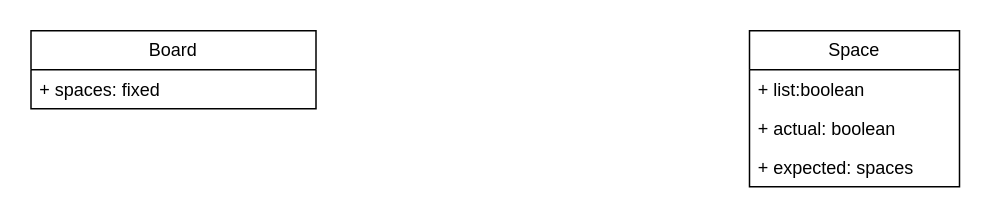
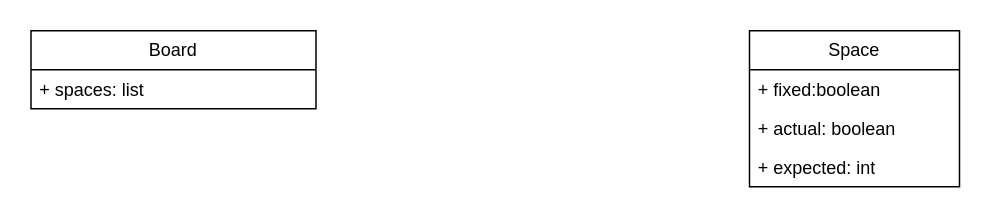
(106, 91) -> (99, 91)
(817, 91) -> (824, 91)
(842, 169) -> (824, 169)
